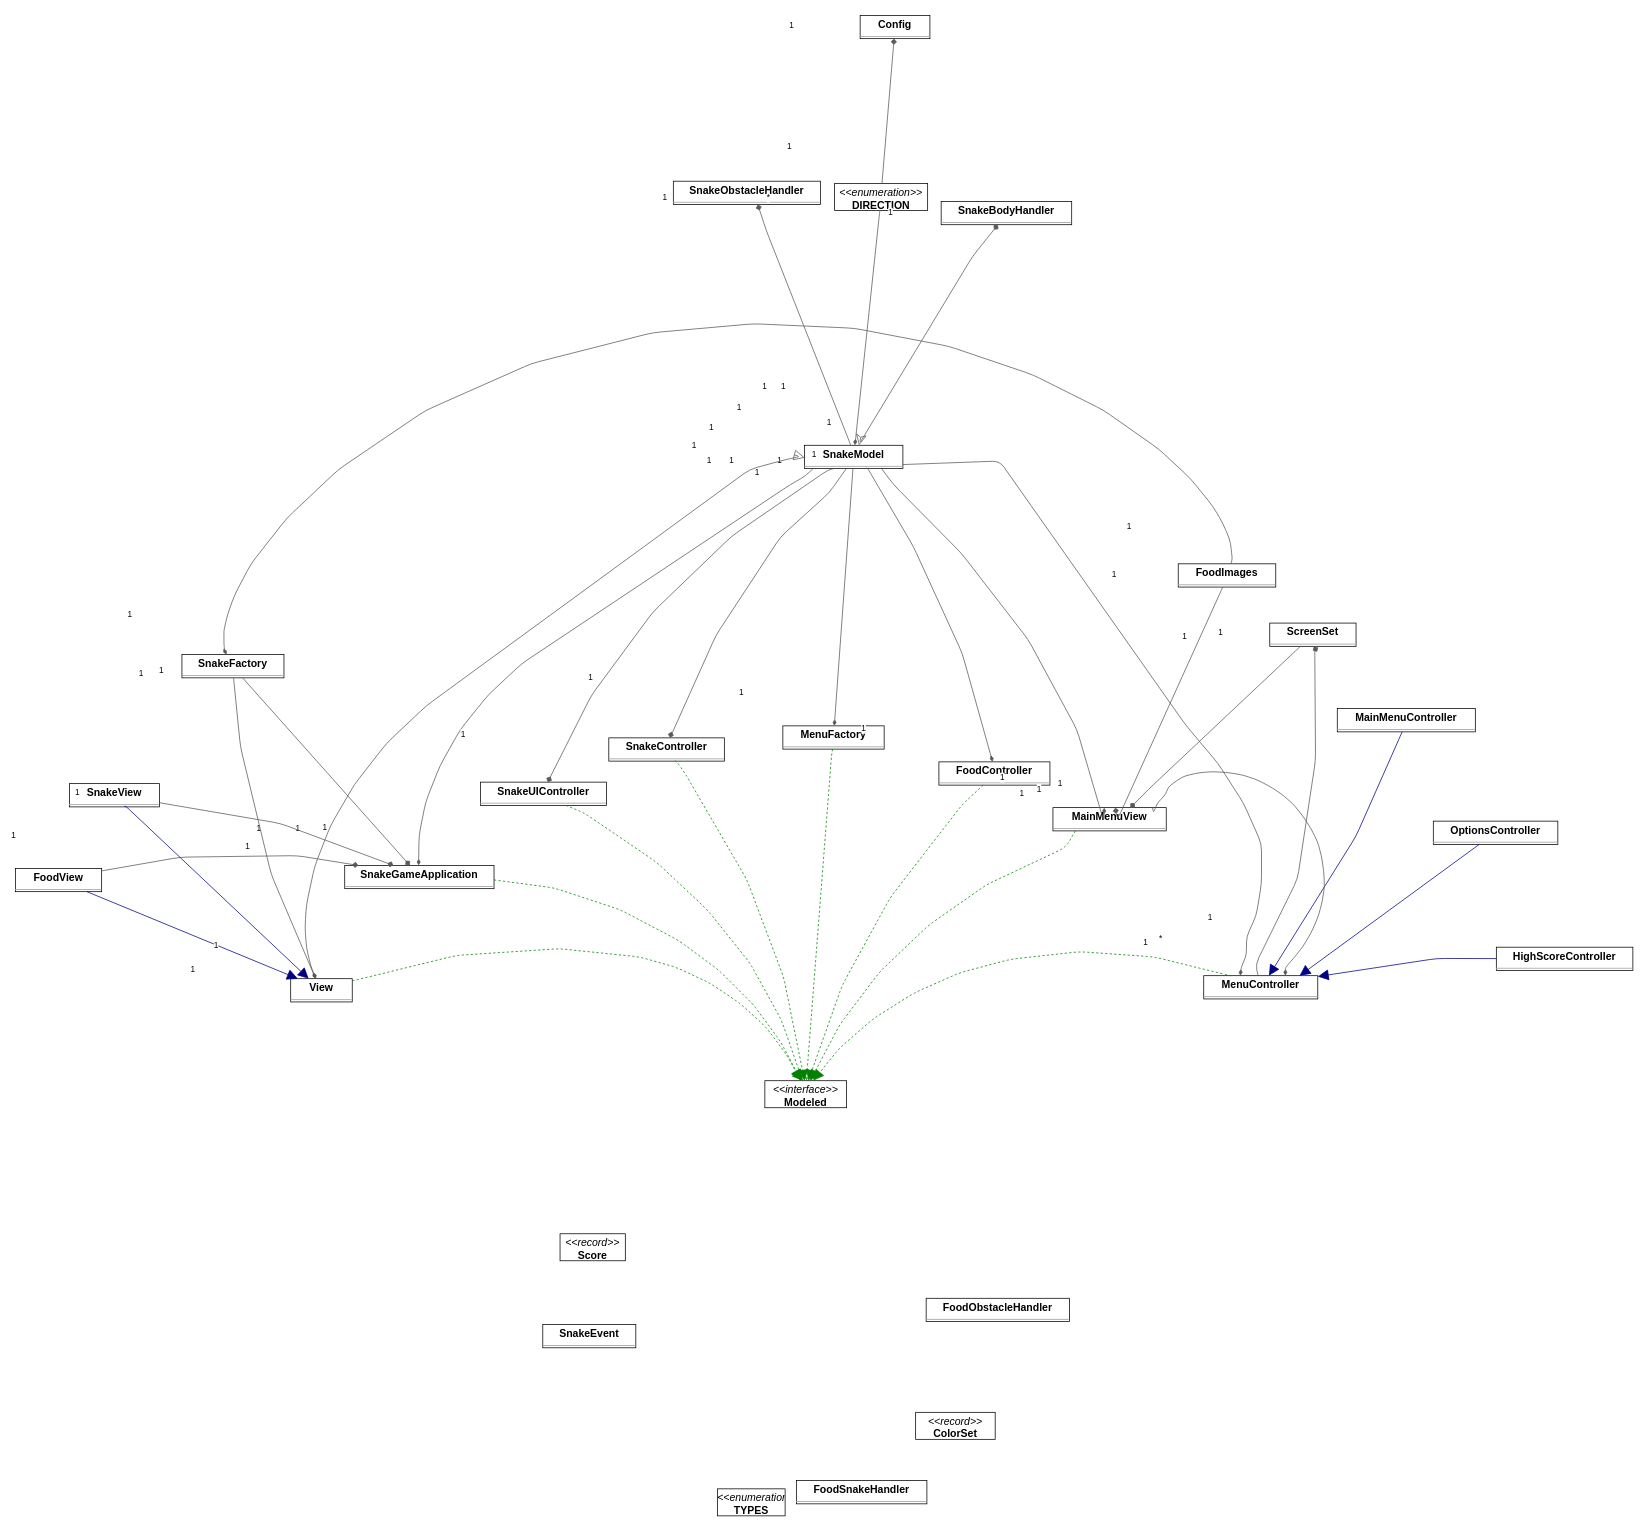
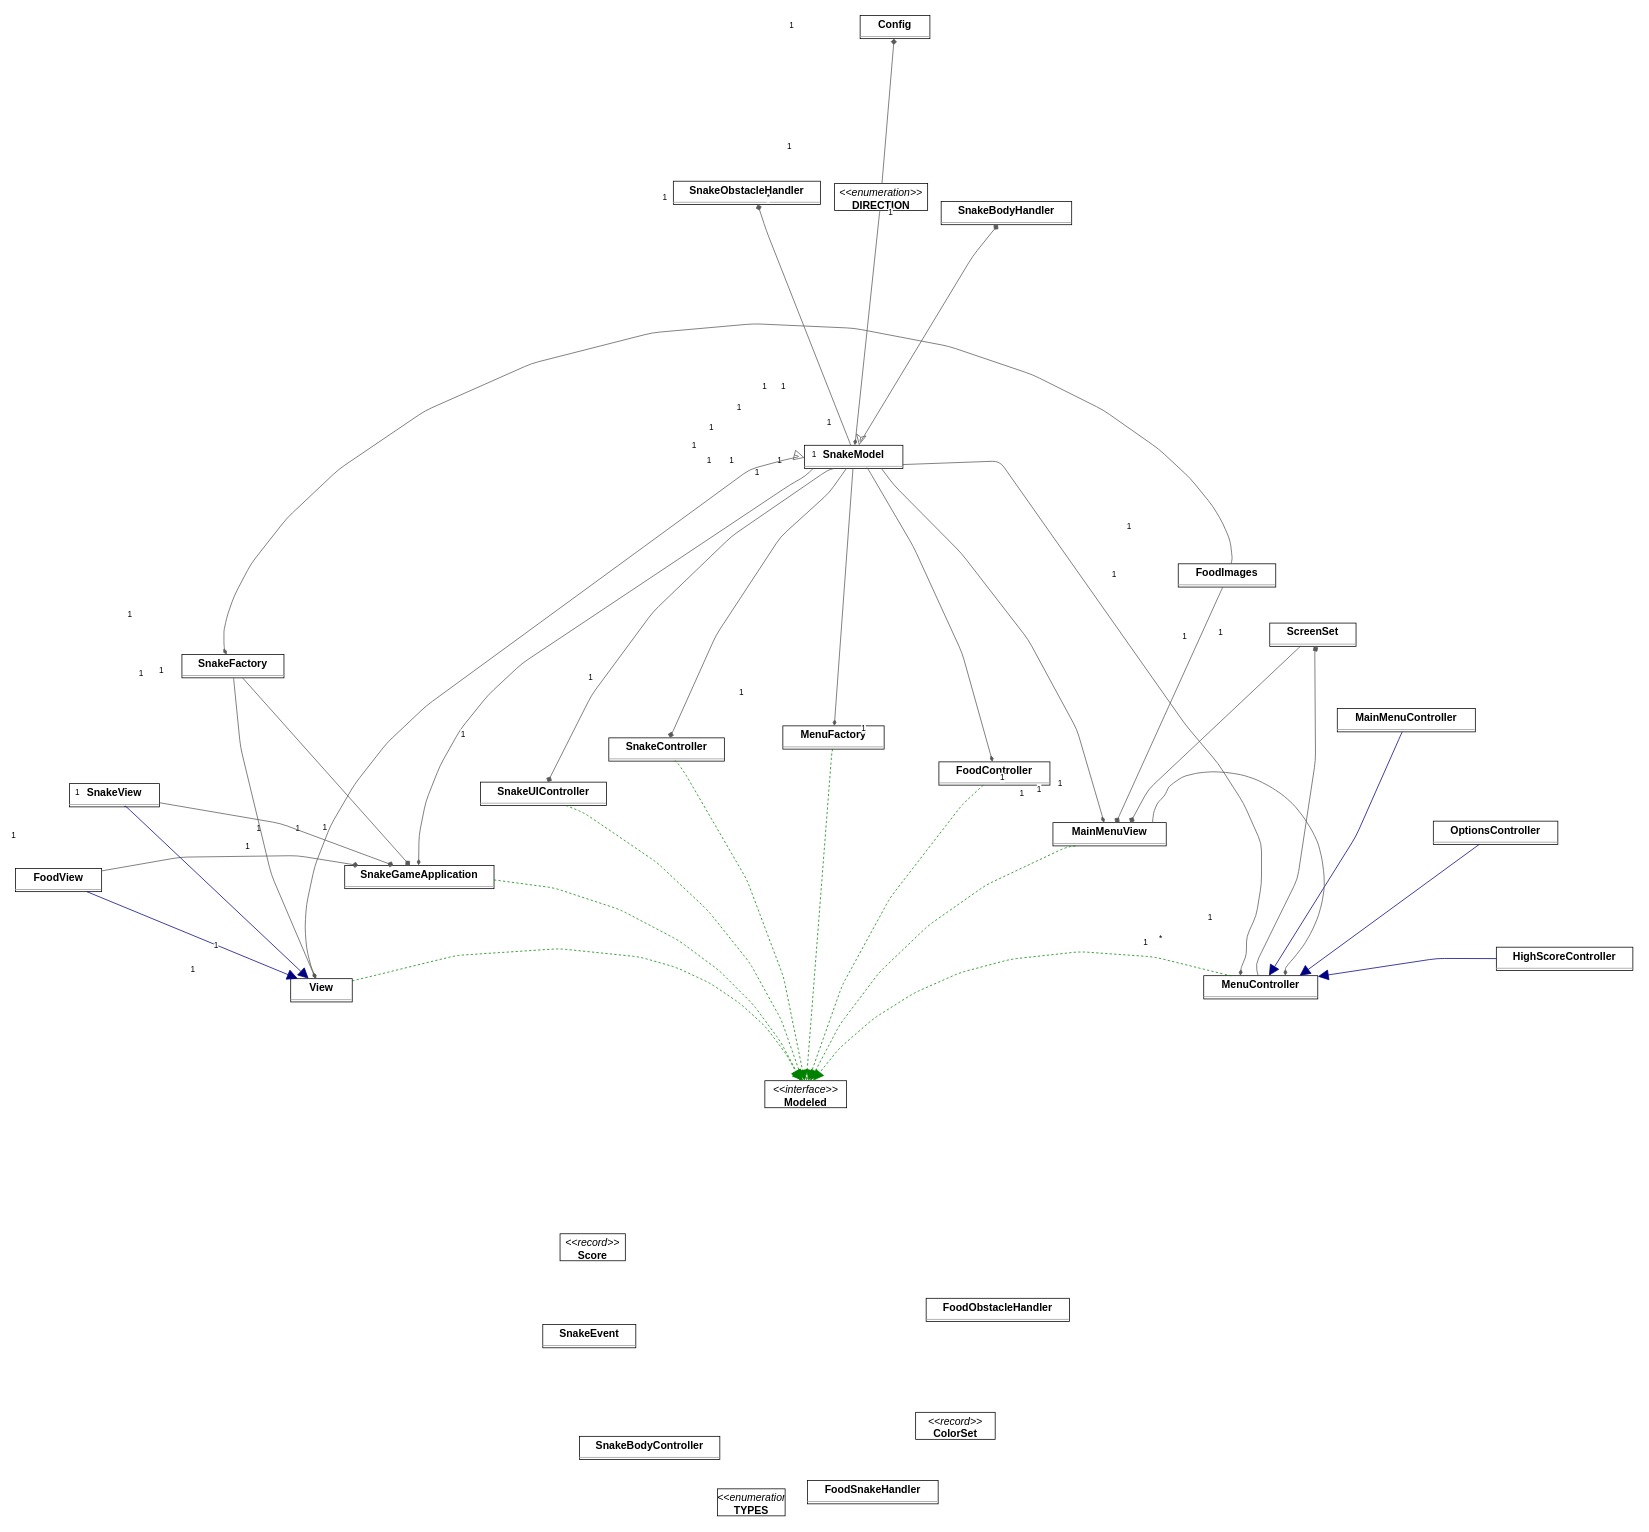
(1109, 819) -> (1109, 834)
none -> (650, 1448)
(861, 1492) -> (873, 1492)
